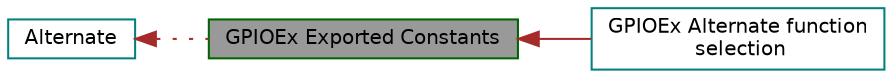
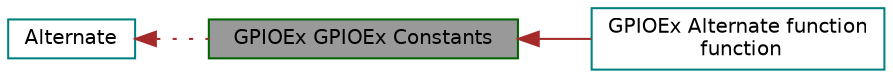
(363, 39) -> (363, 39)
(738, 39) -> (738, 39)
